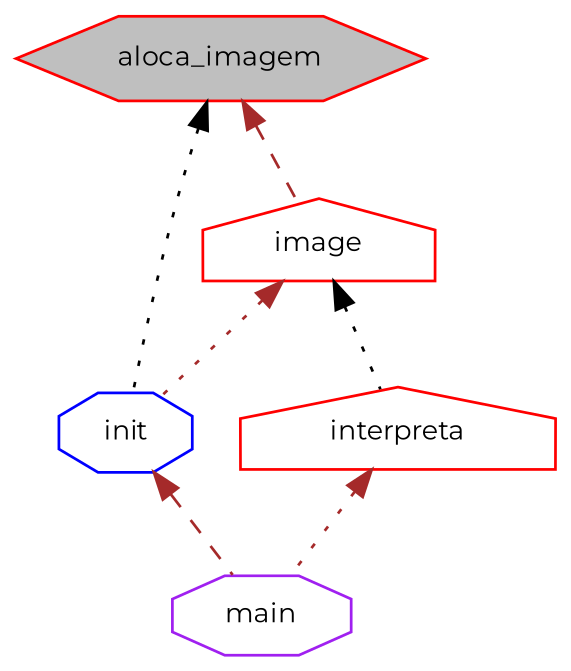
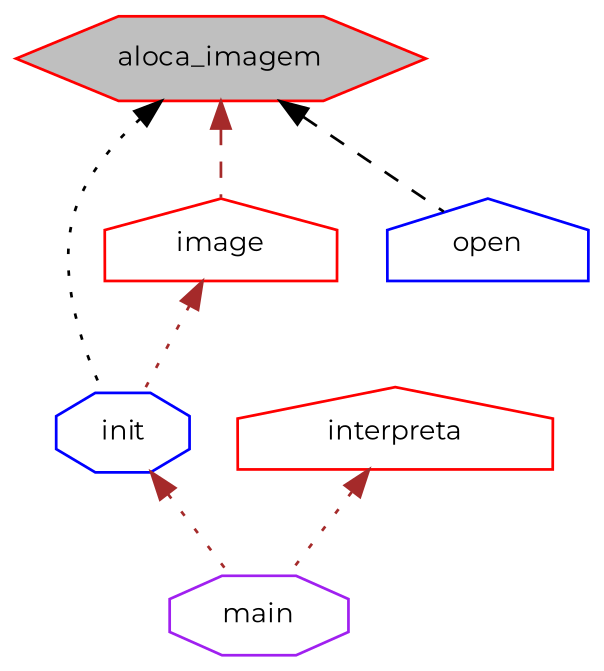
none -> (488, 244)
(363, 348) -> none
(202, 535) -> (199, 535)
